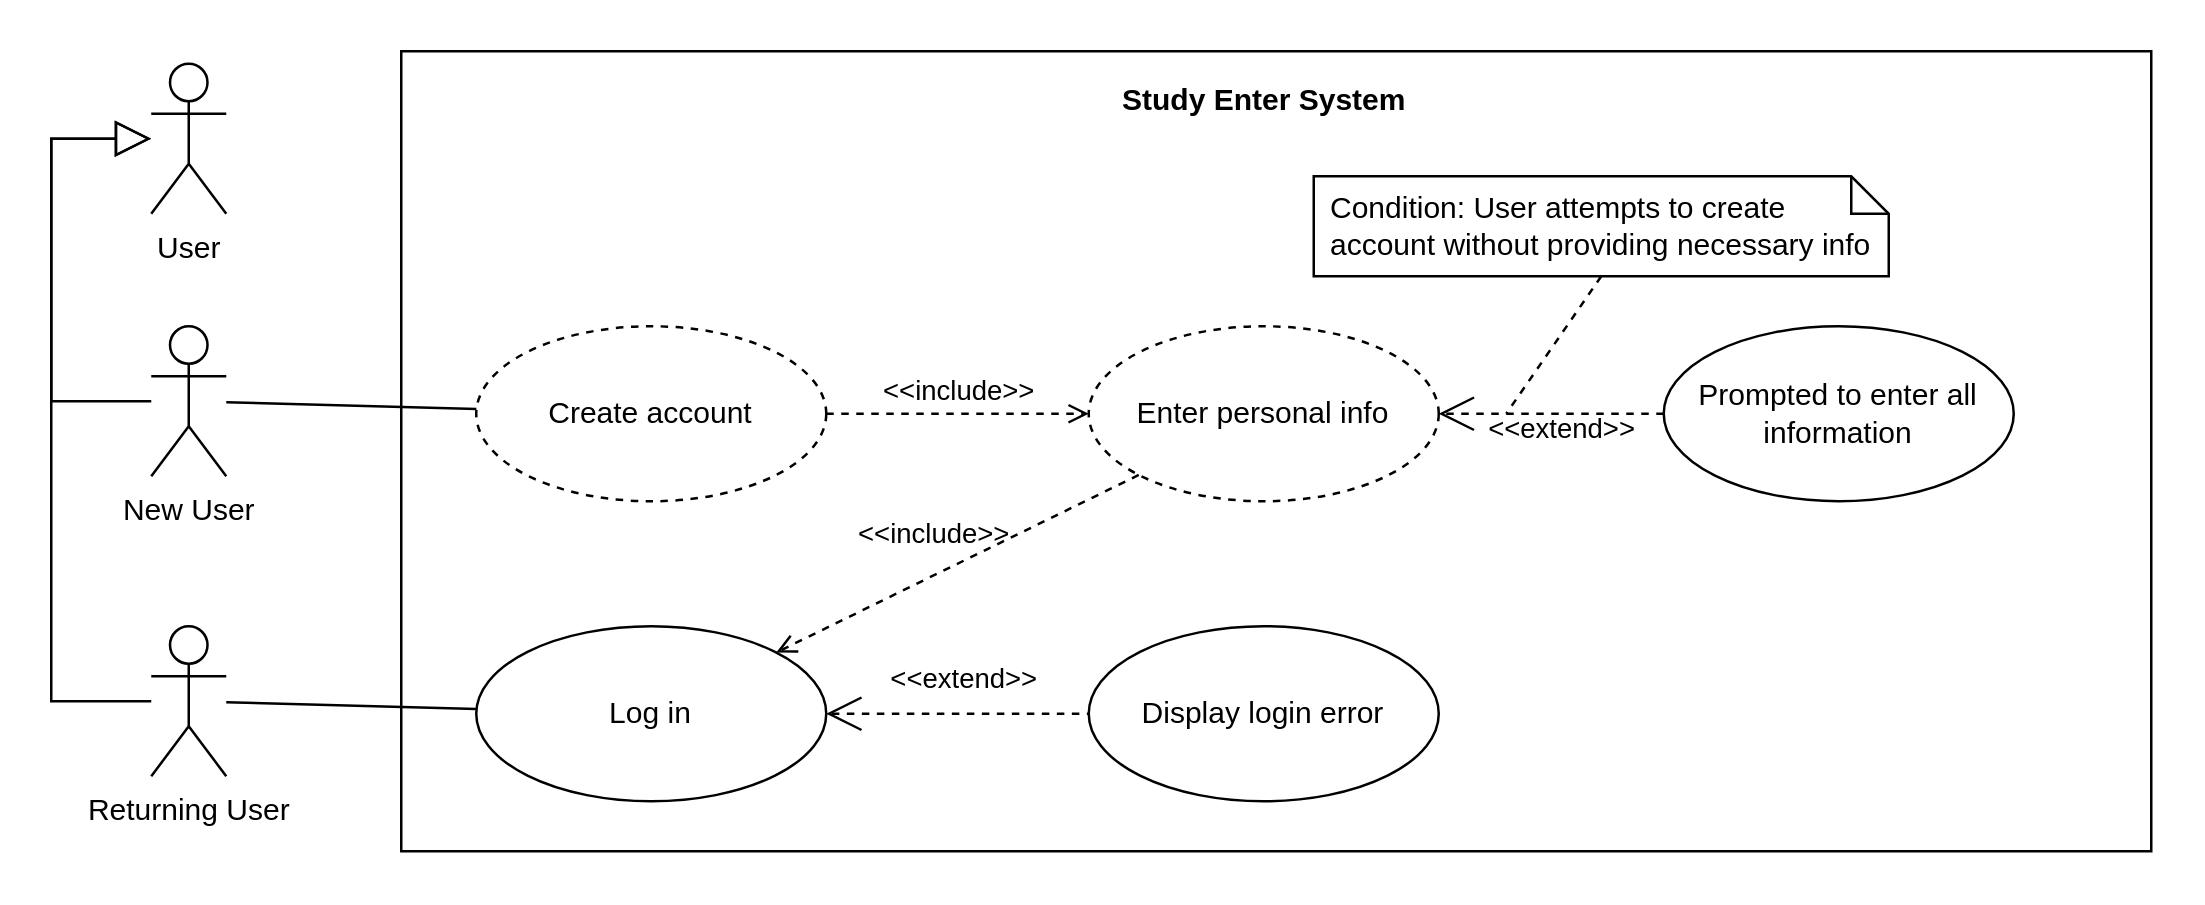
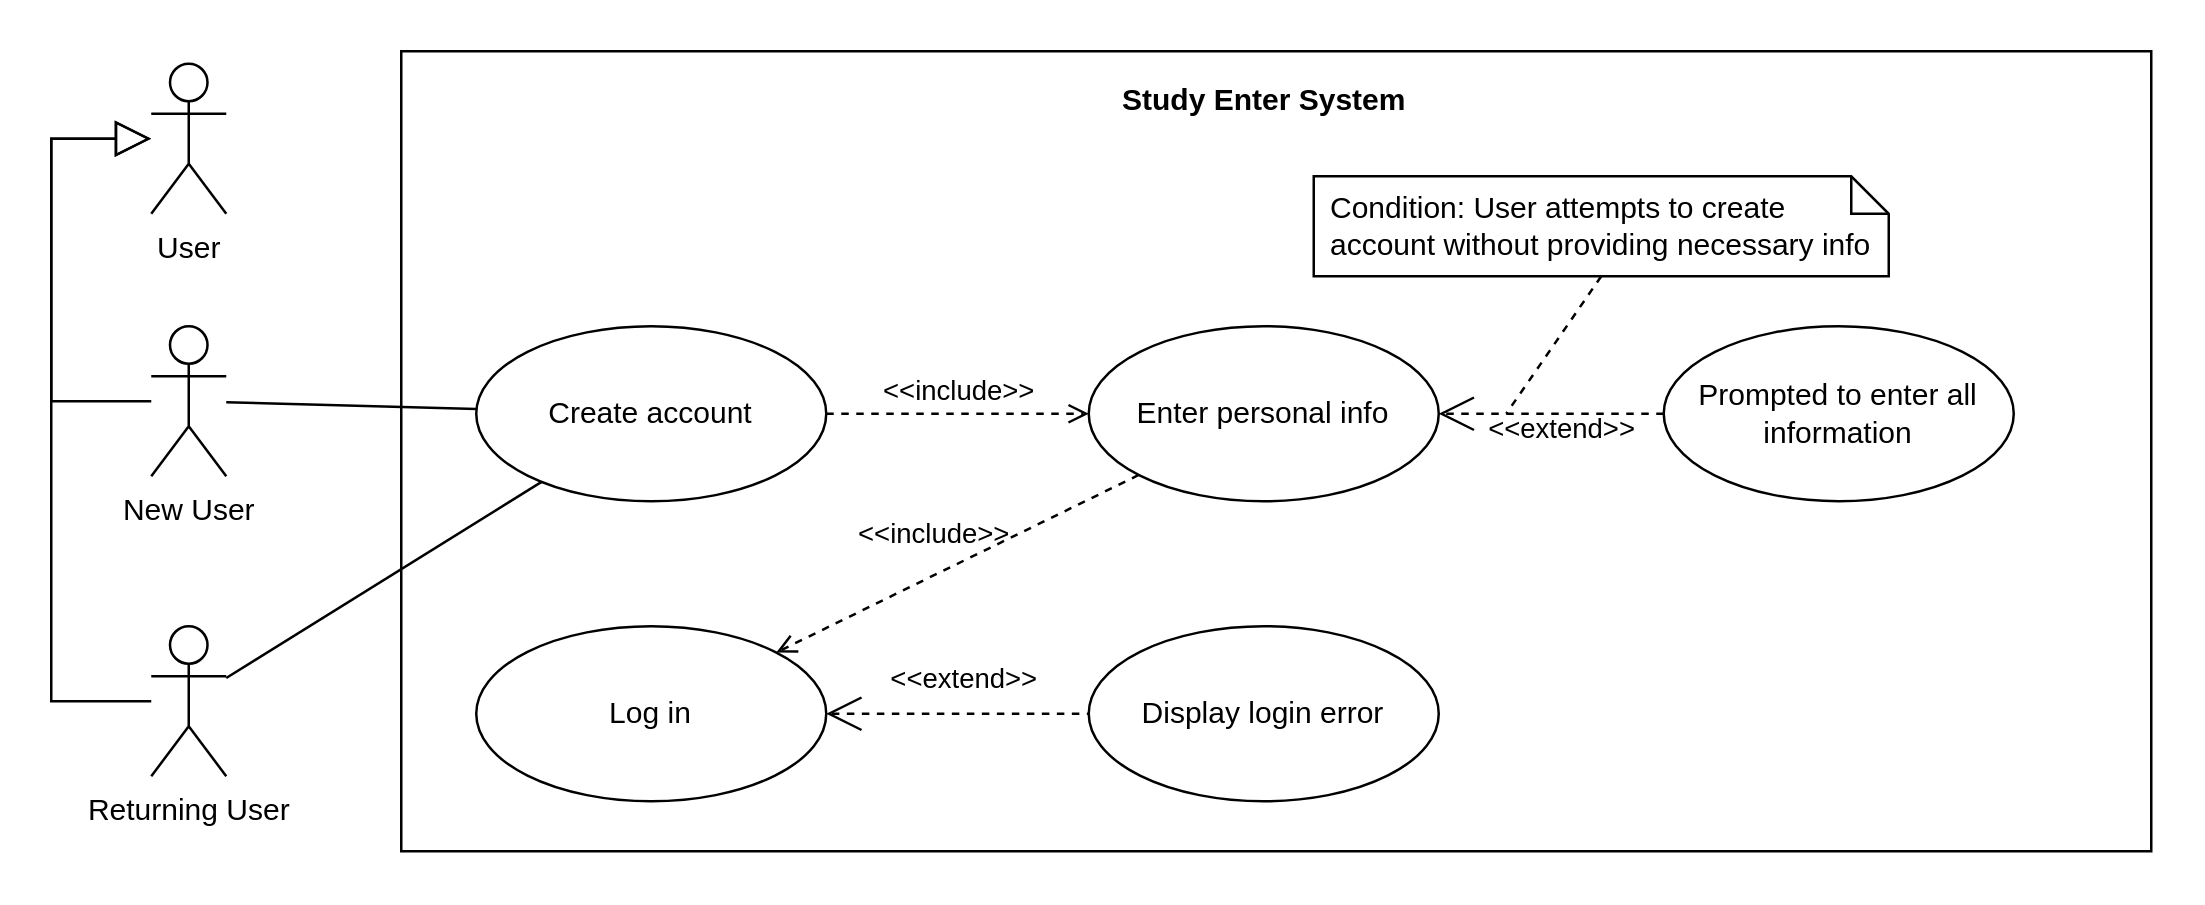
(651, 414) -> (651, 414)
(1264, 414) -> (1264, 414)
(351, 706) -> (385, 579)
